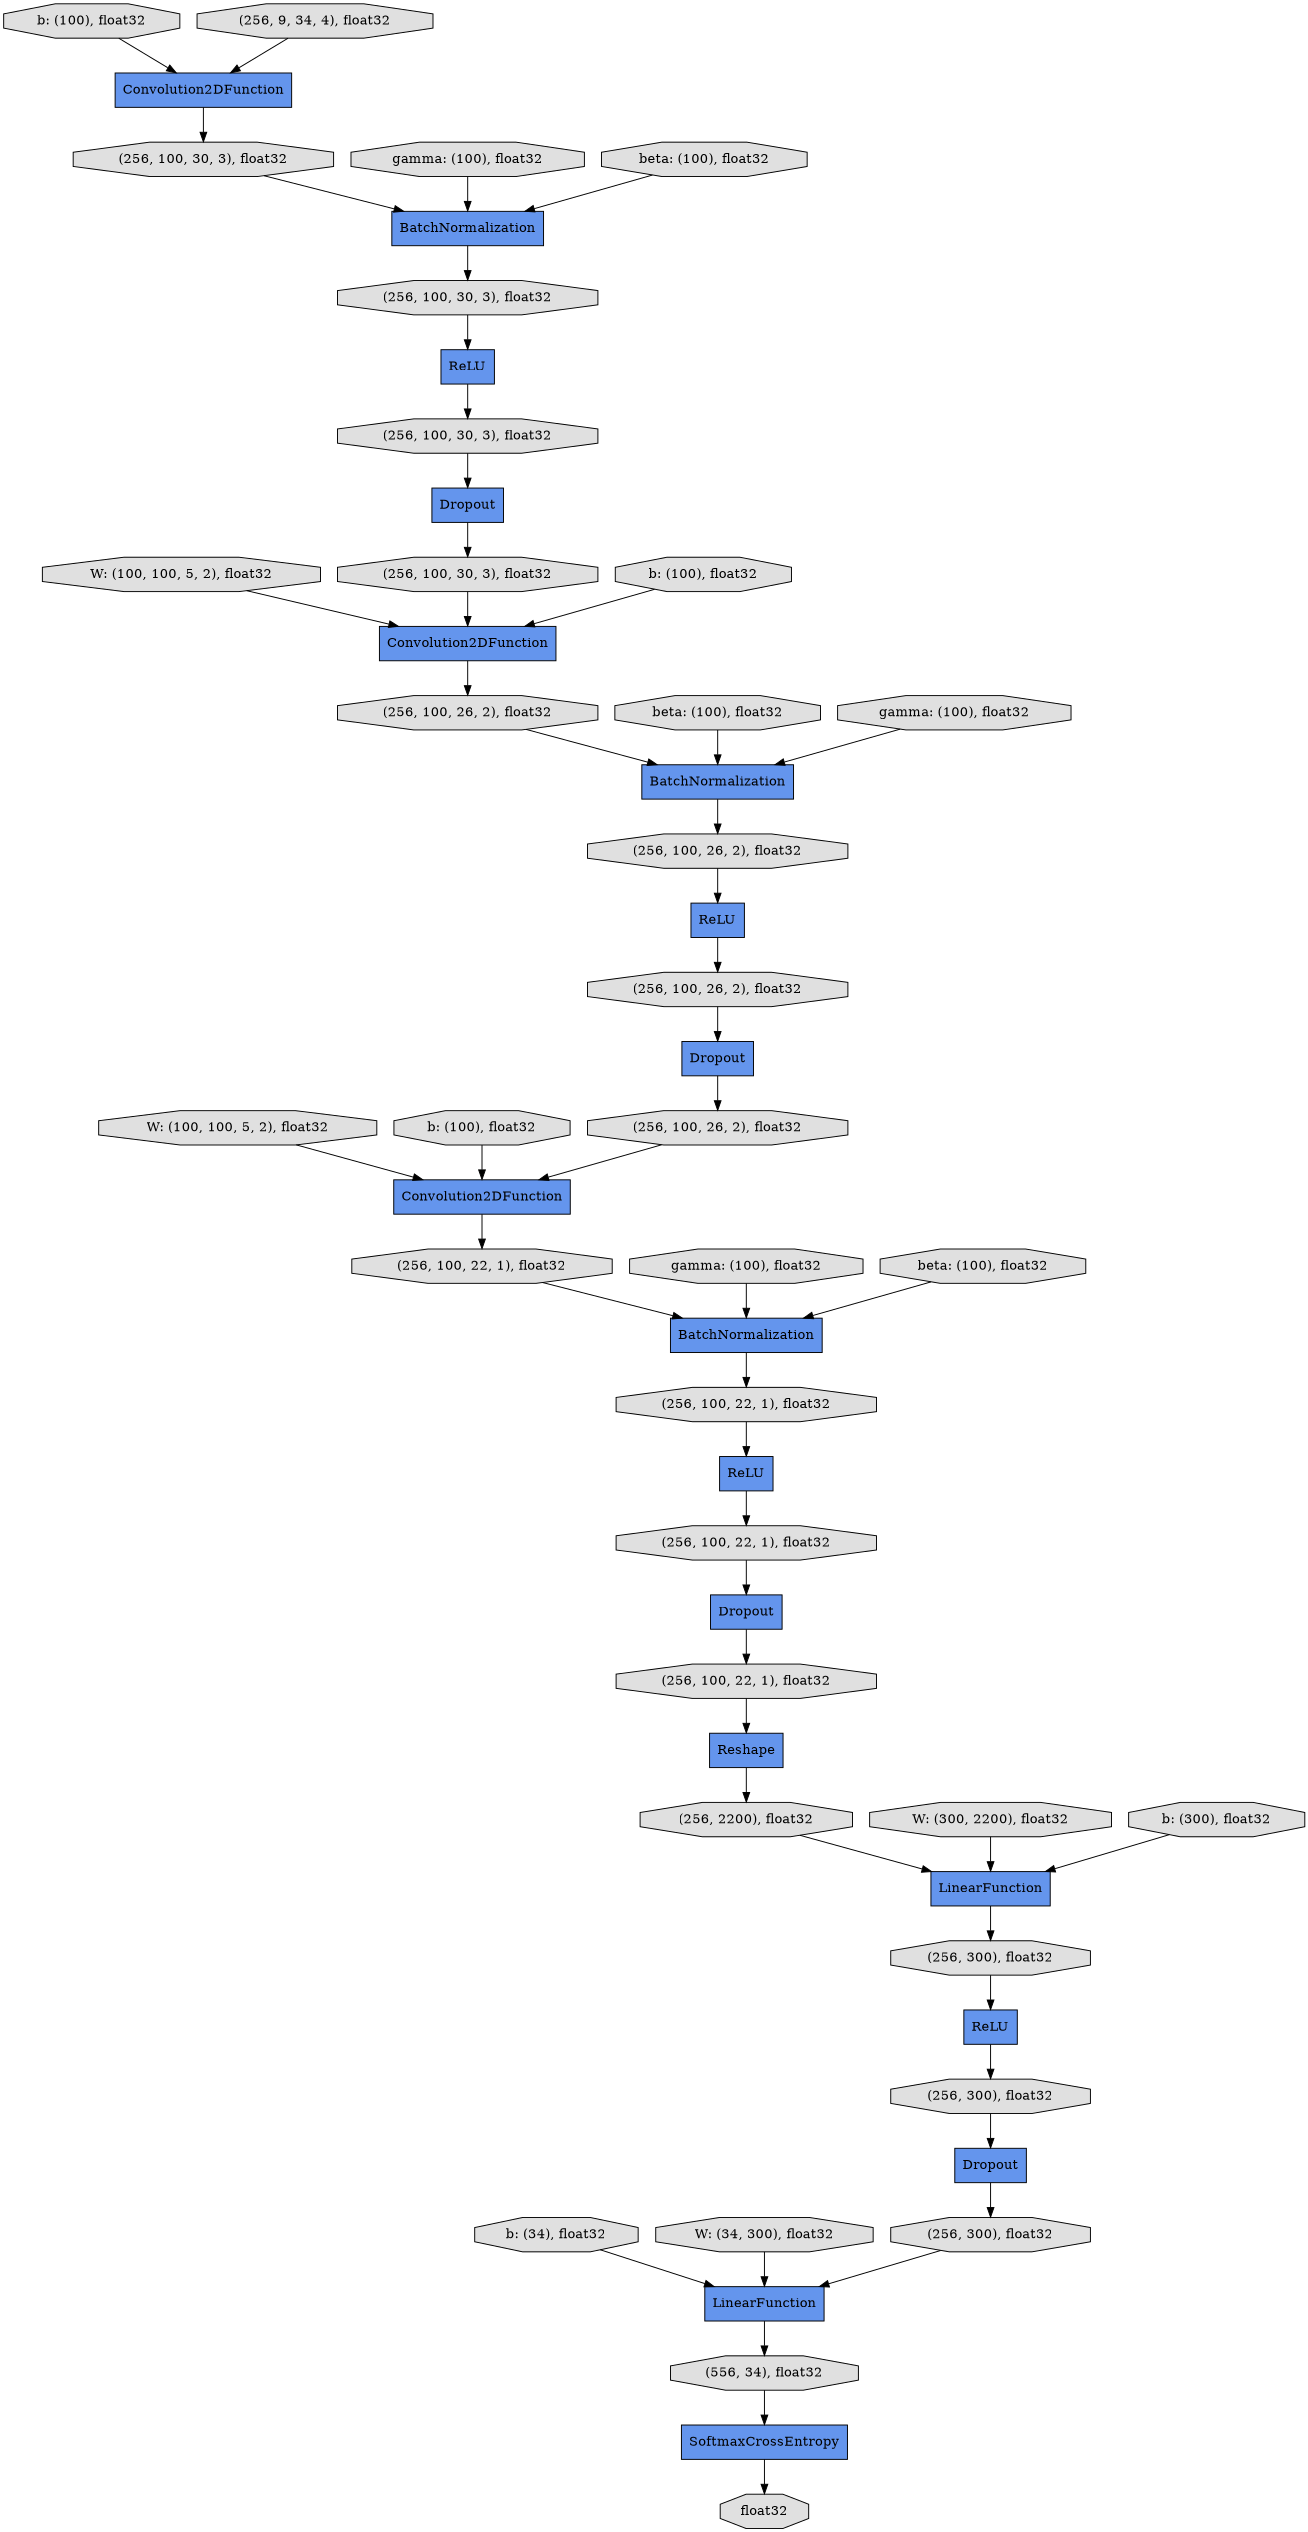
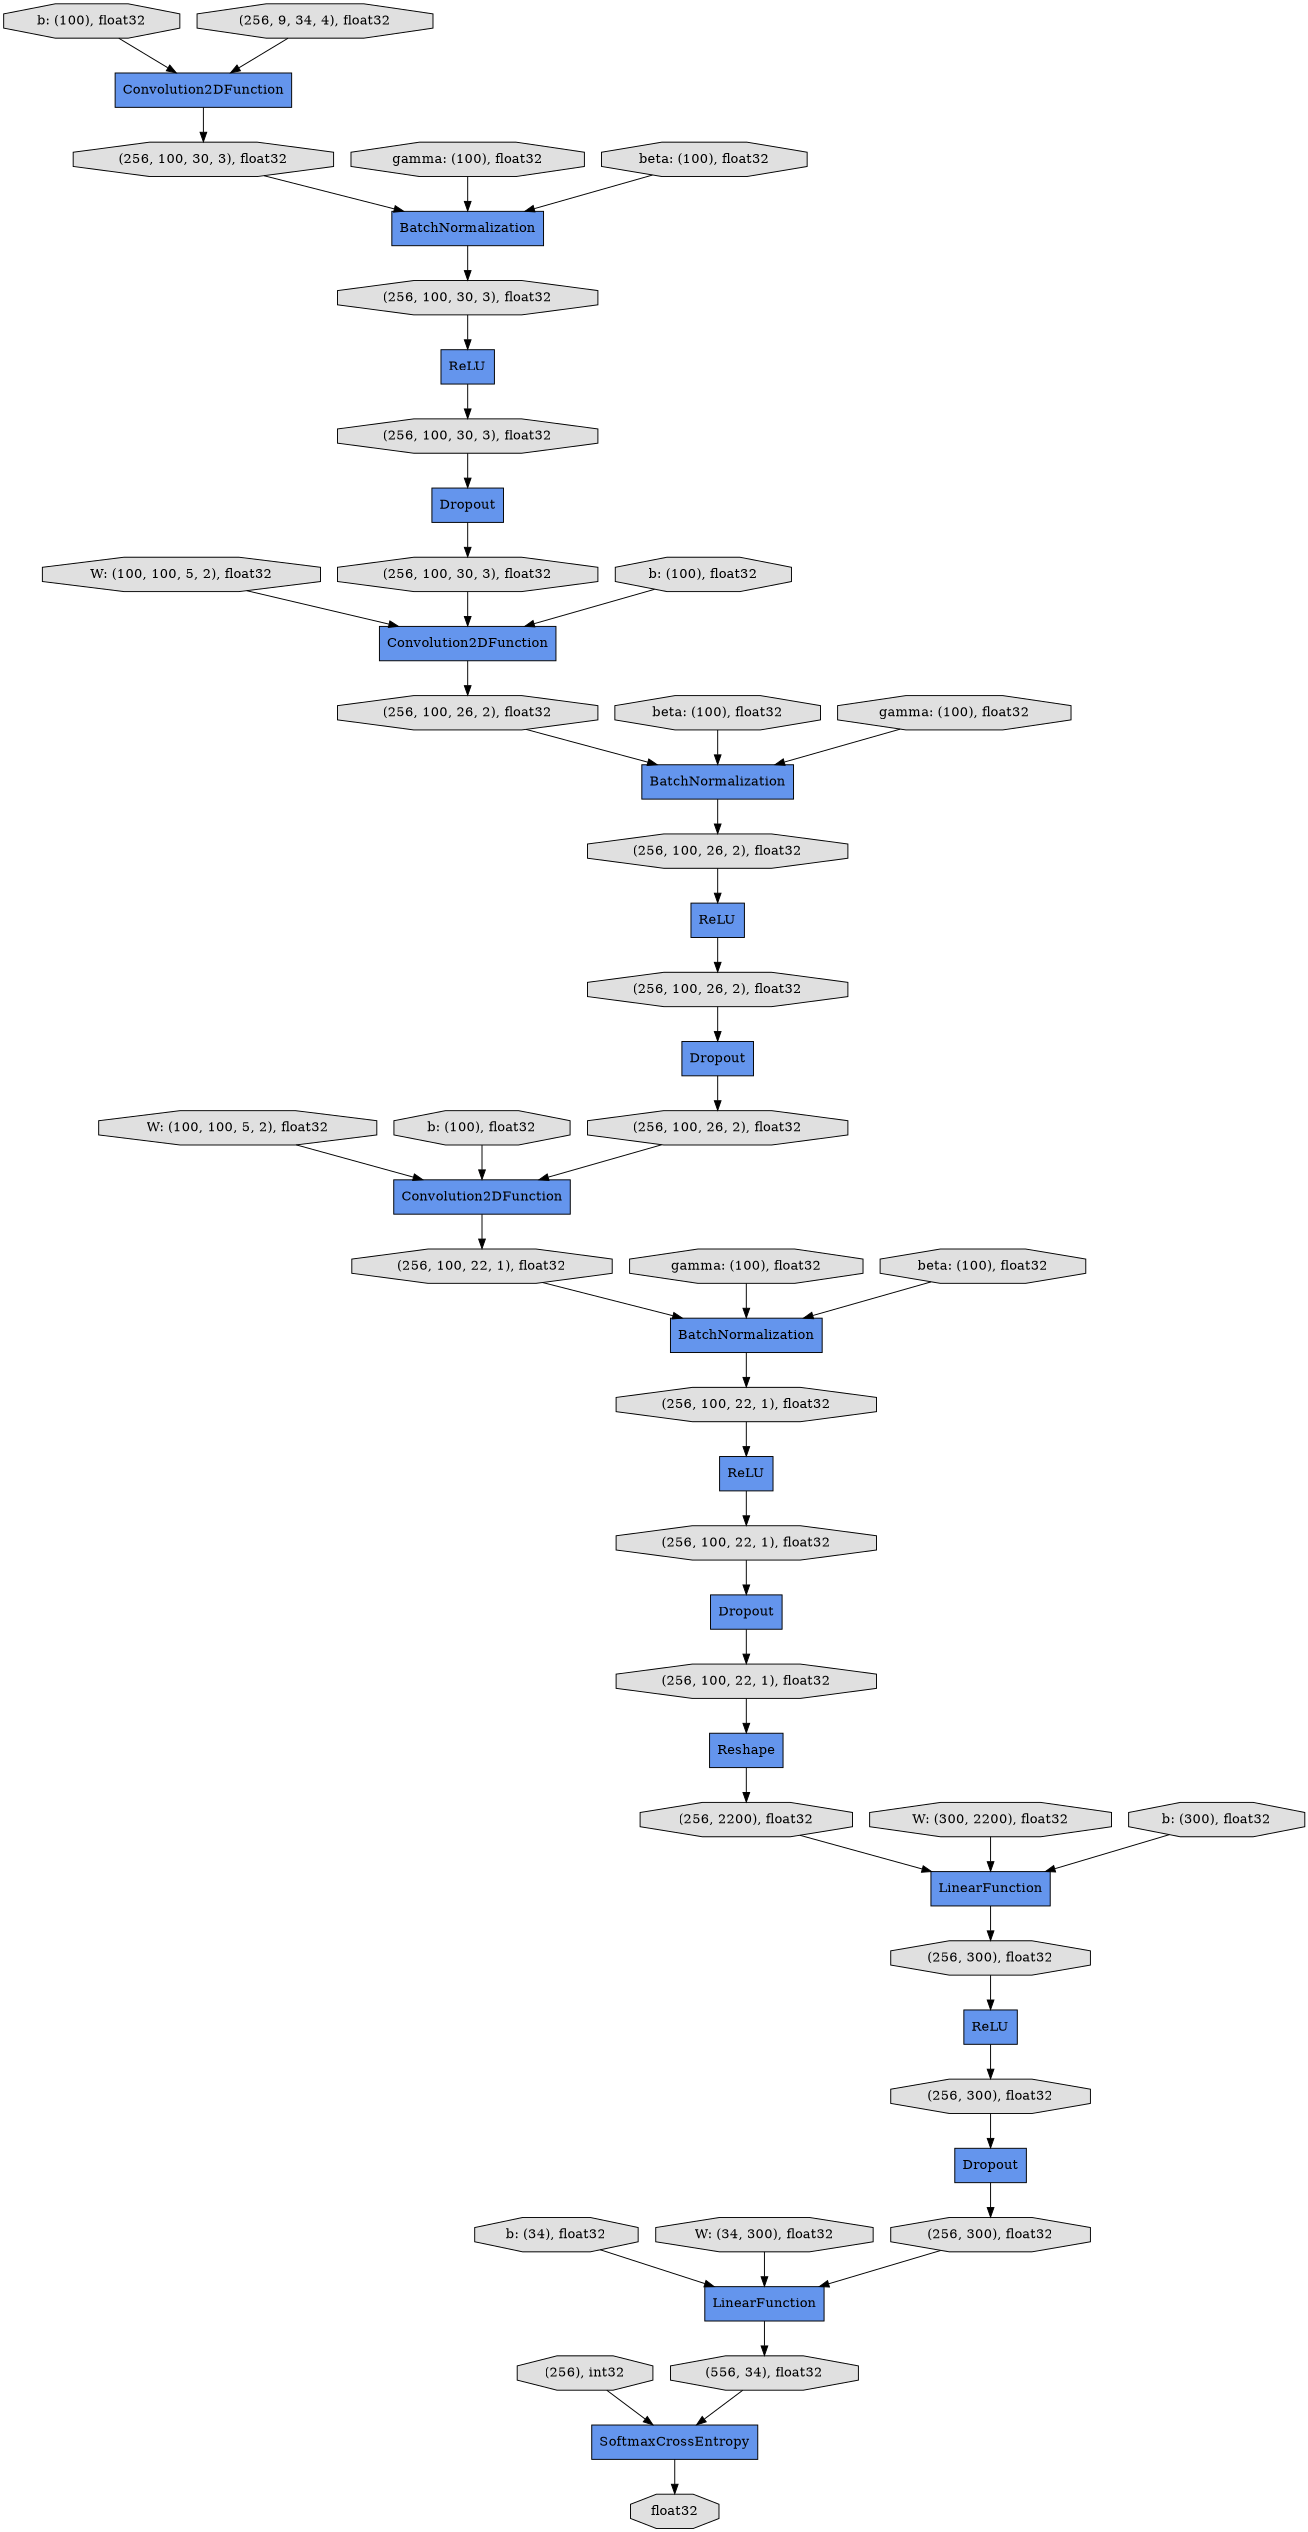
none -> (585, 2373)
